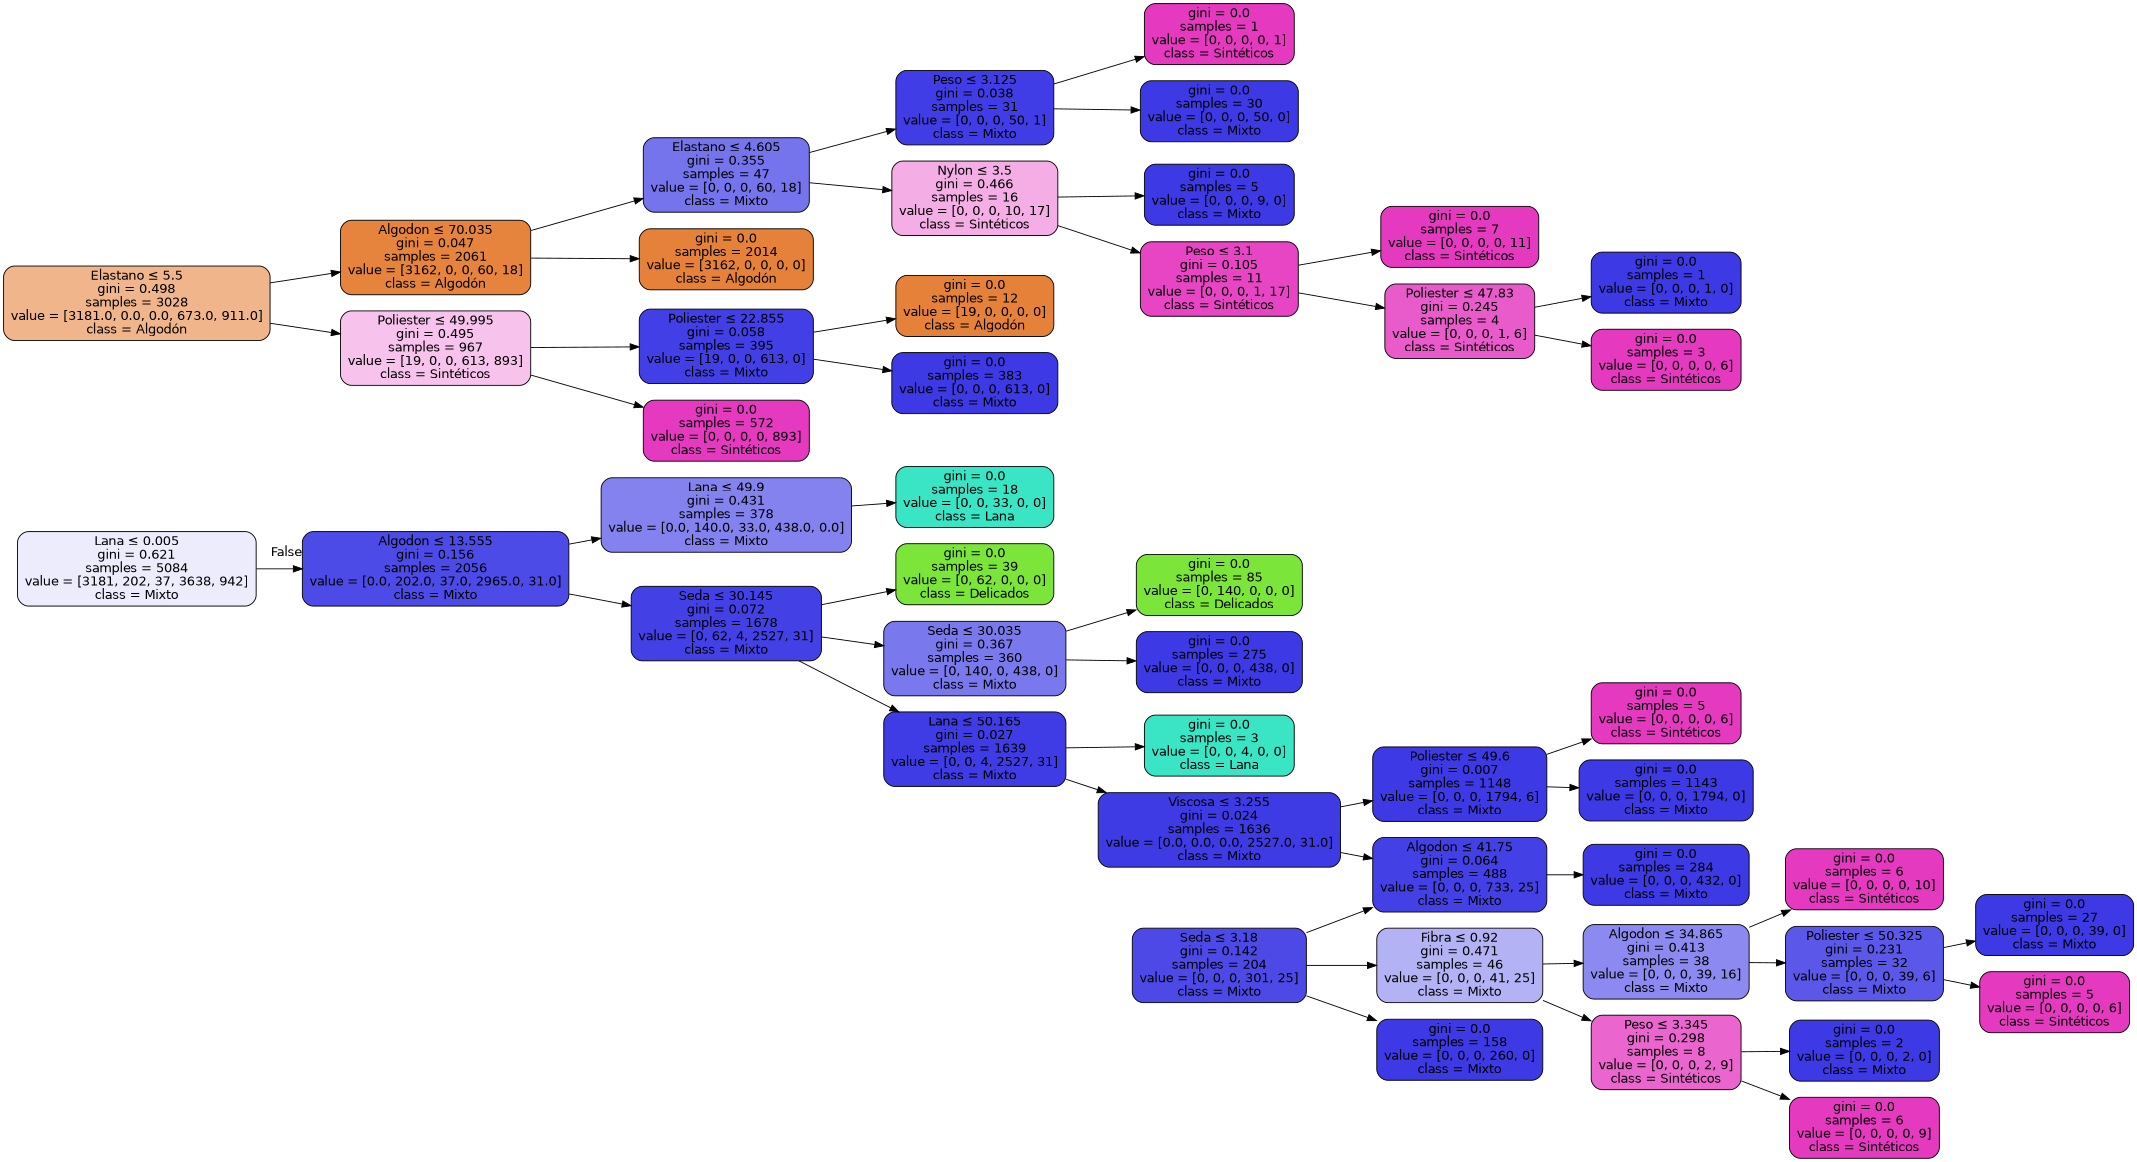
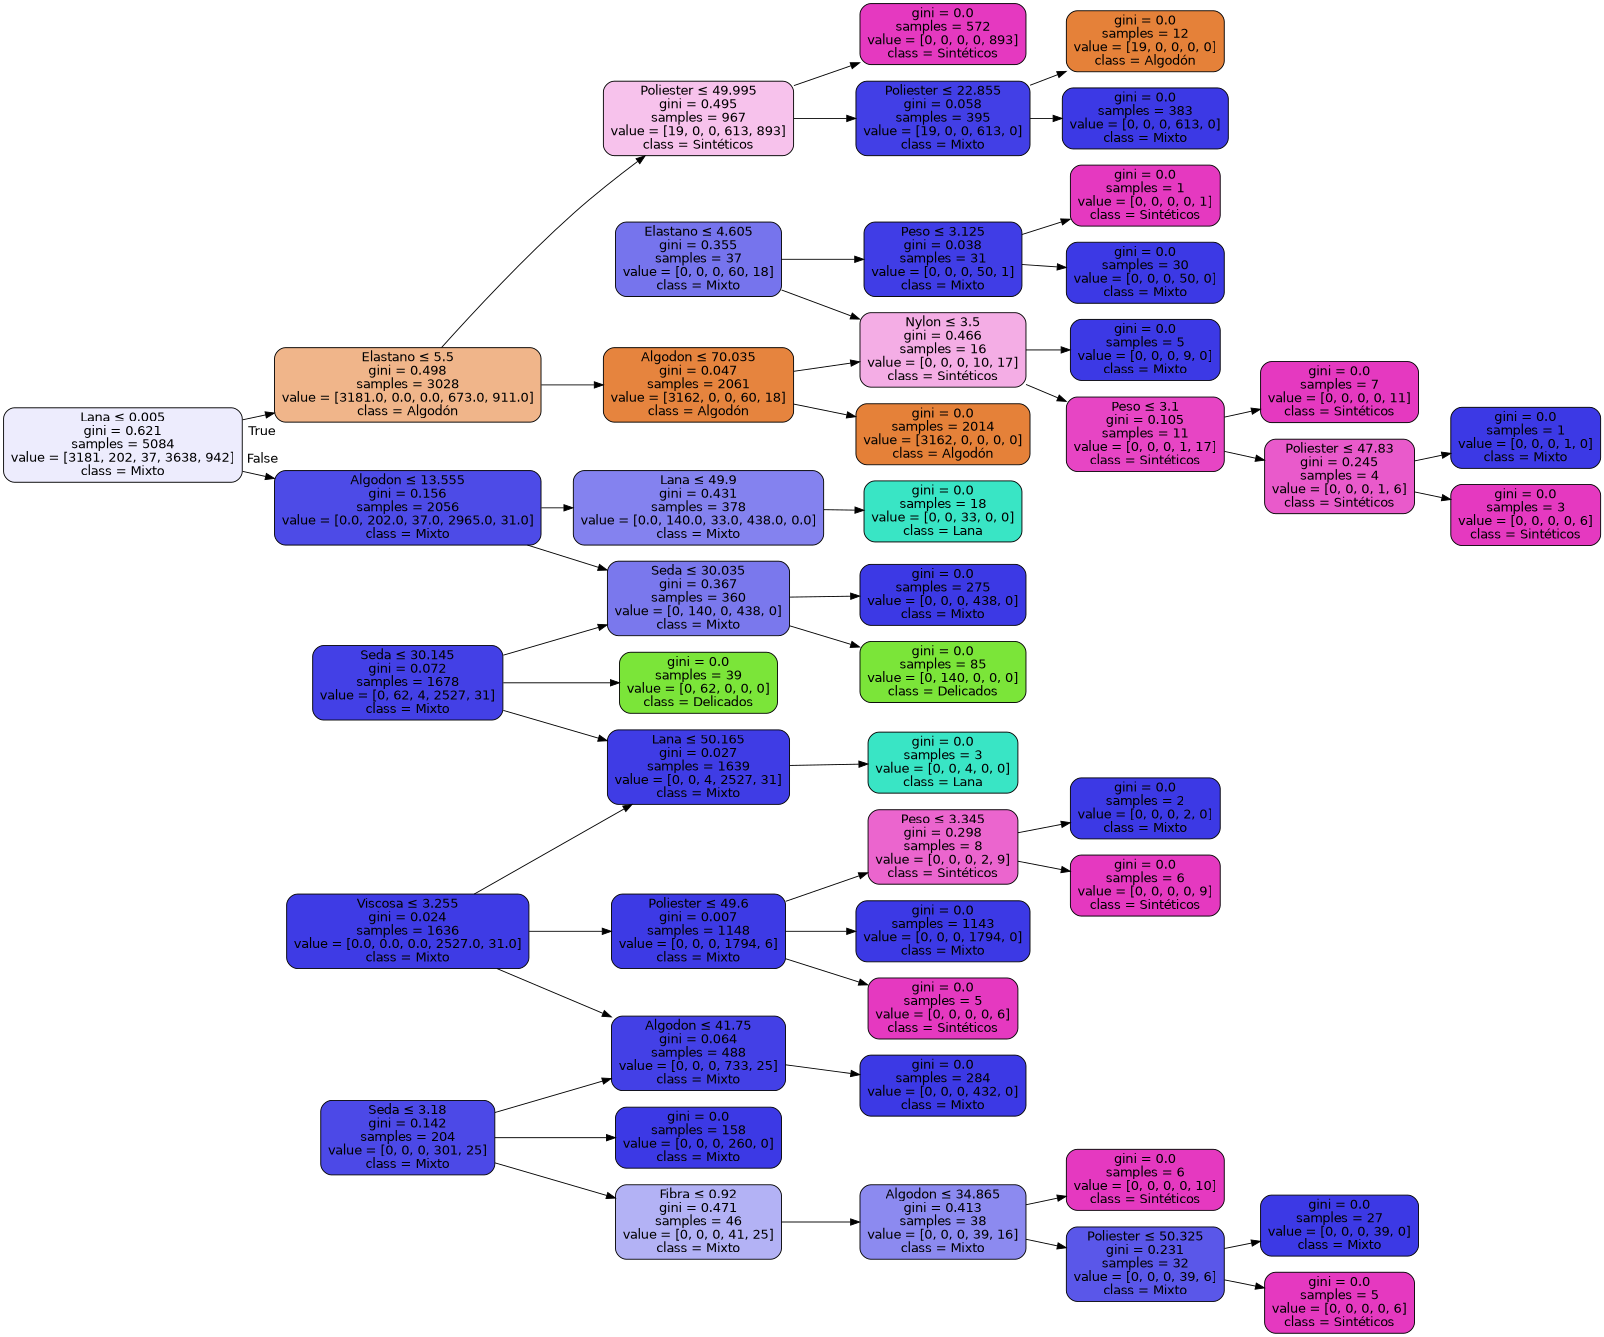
(726, 175) -> (698, 259)
(583, 216) -> (822, 367)
none -> (254, 417)
(596, 599) -> (563, 556)
(1082, 784) -> (549, 851)
(1563, 1009) -> (822, 889)
